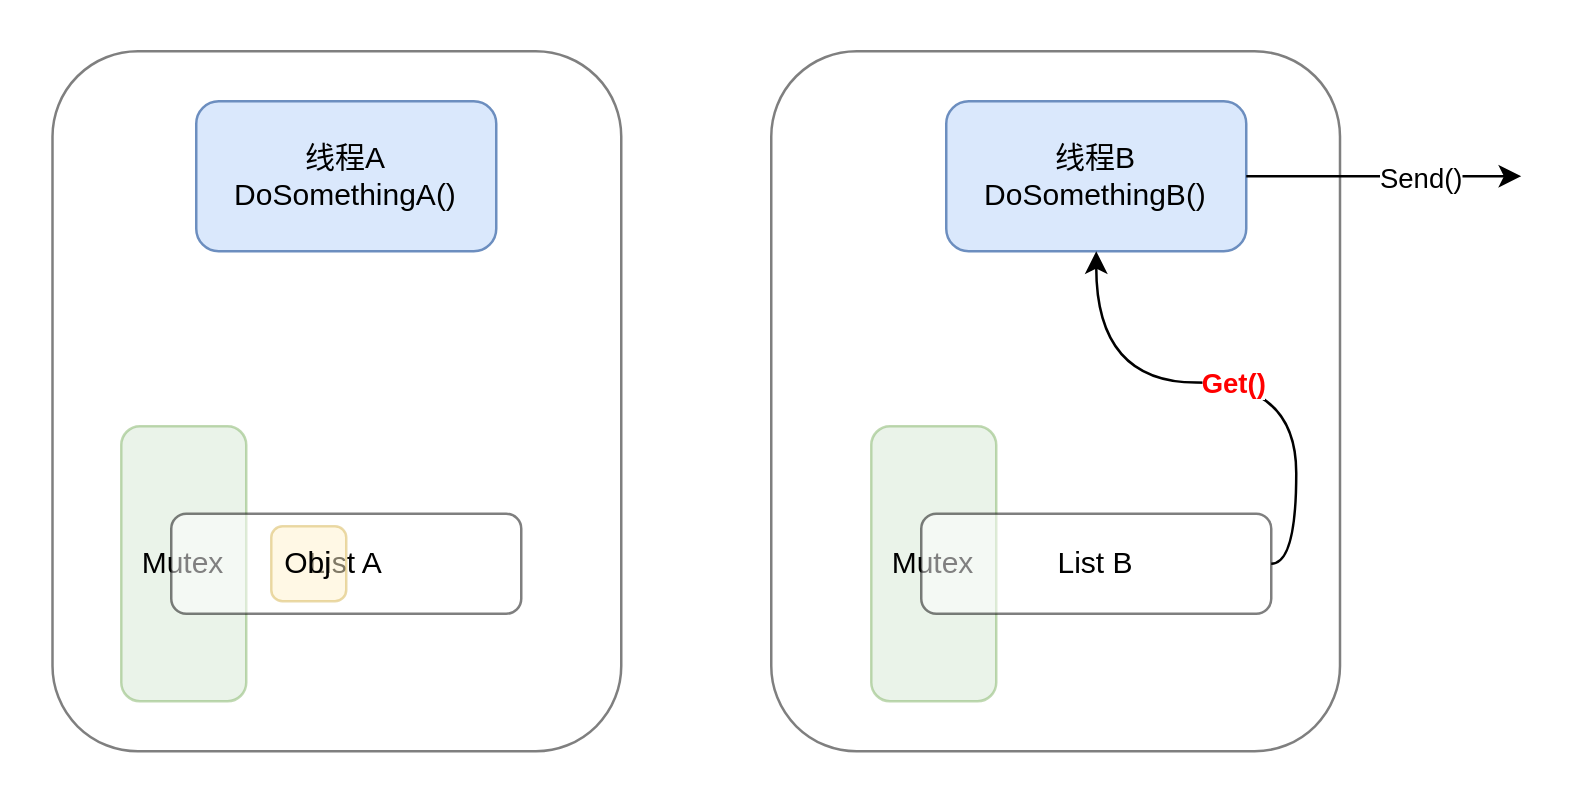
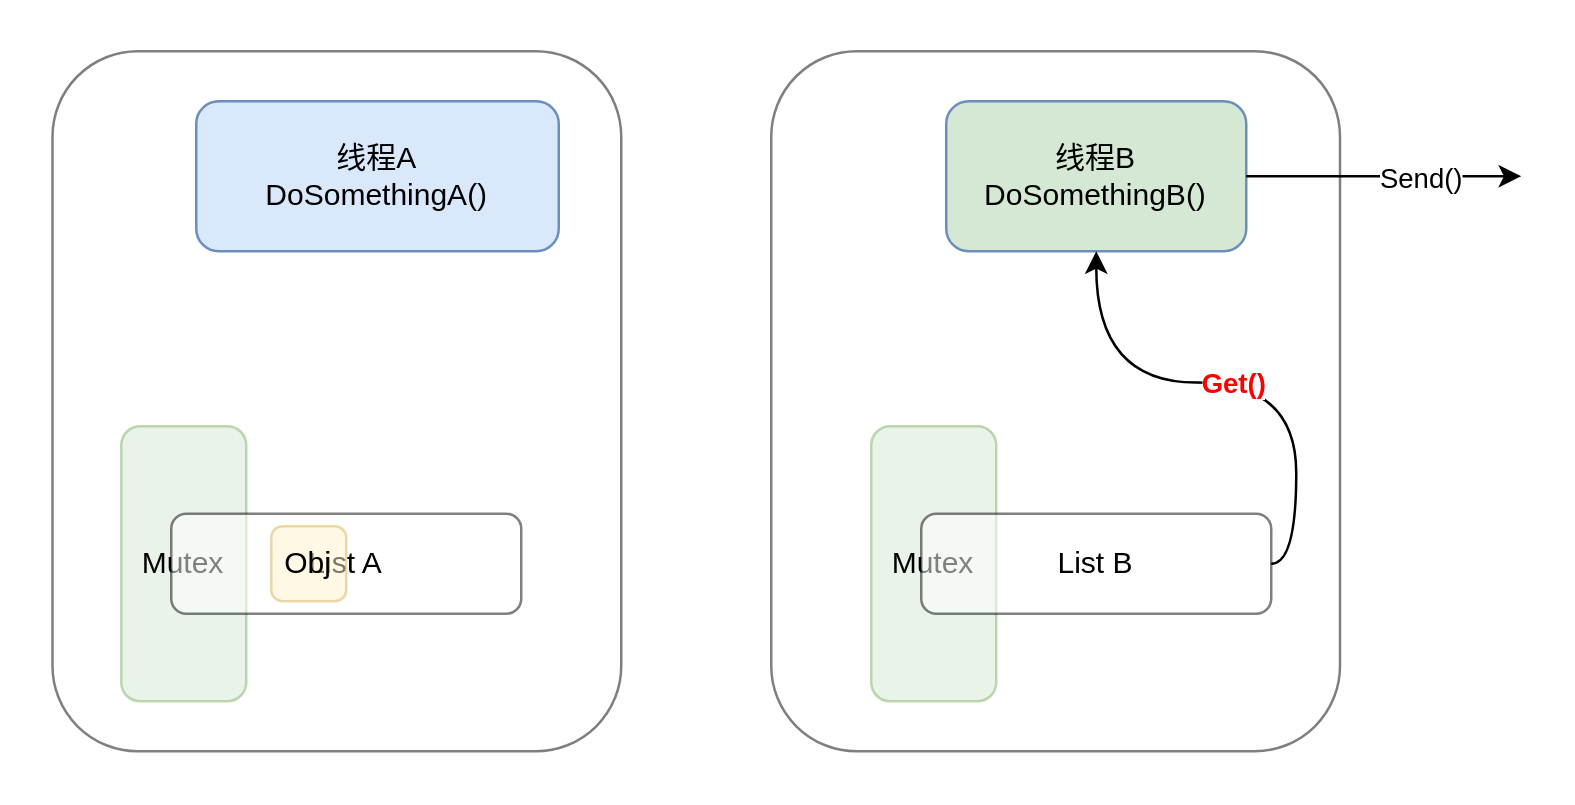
(346, 176) -> (378, 176)
(1096, 176) -> (1096, 176)
